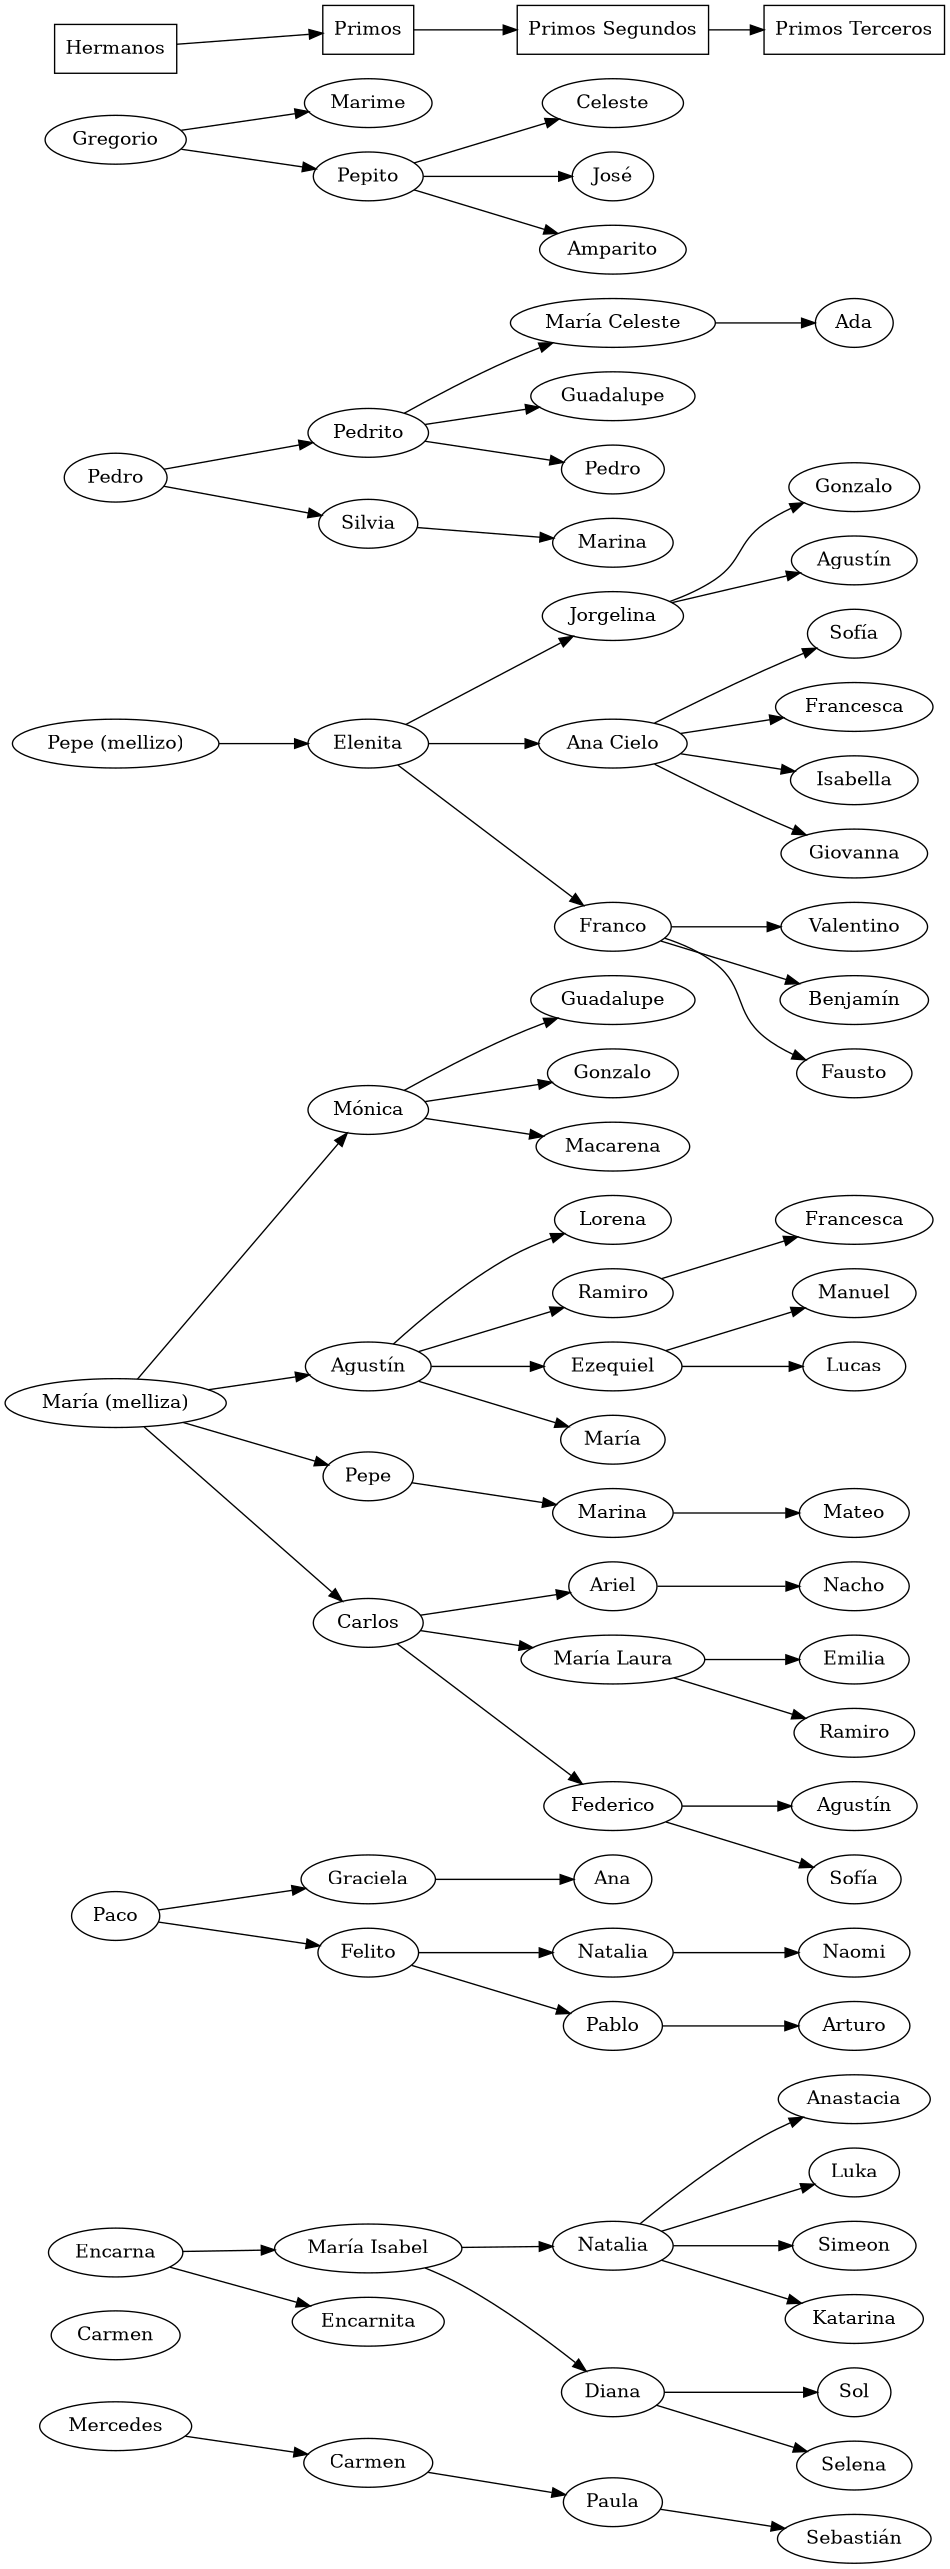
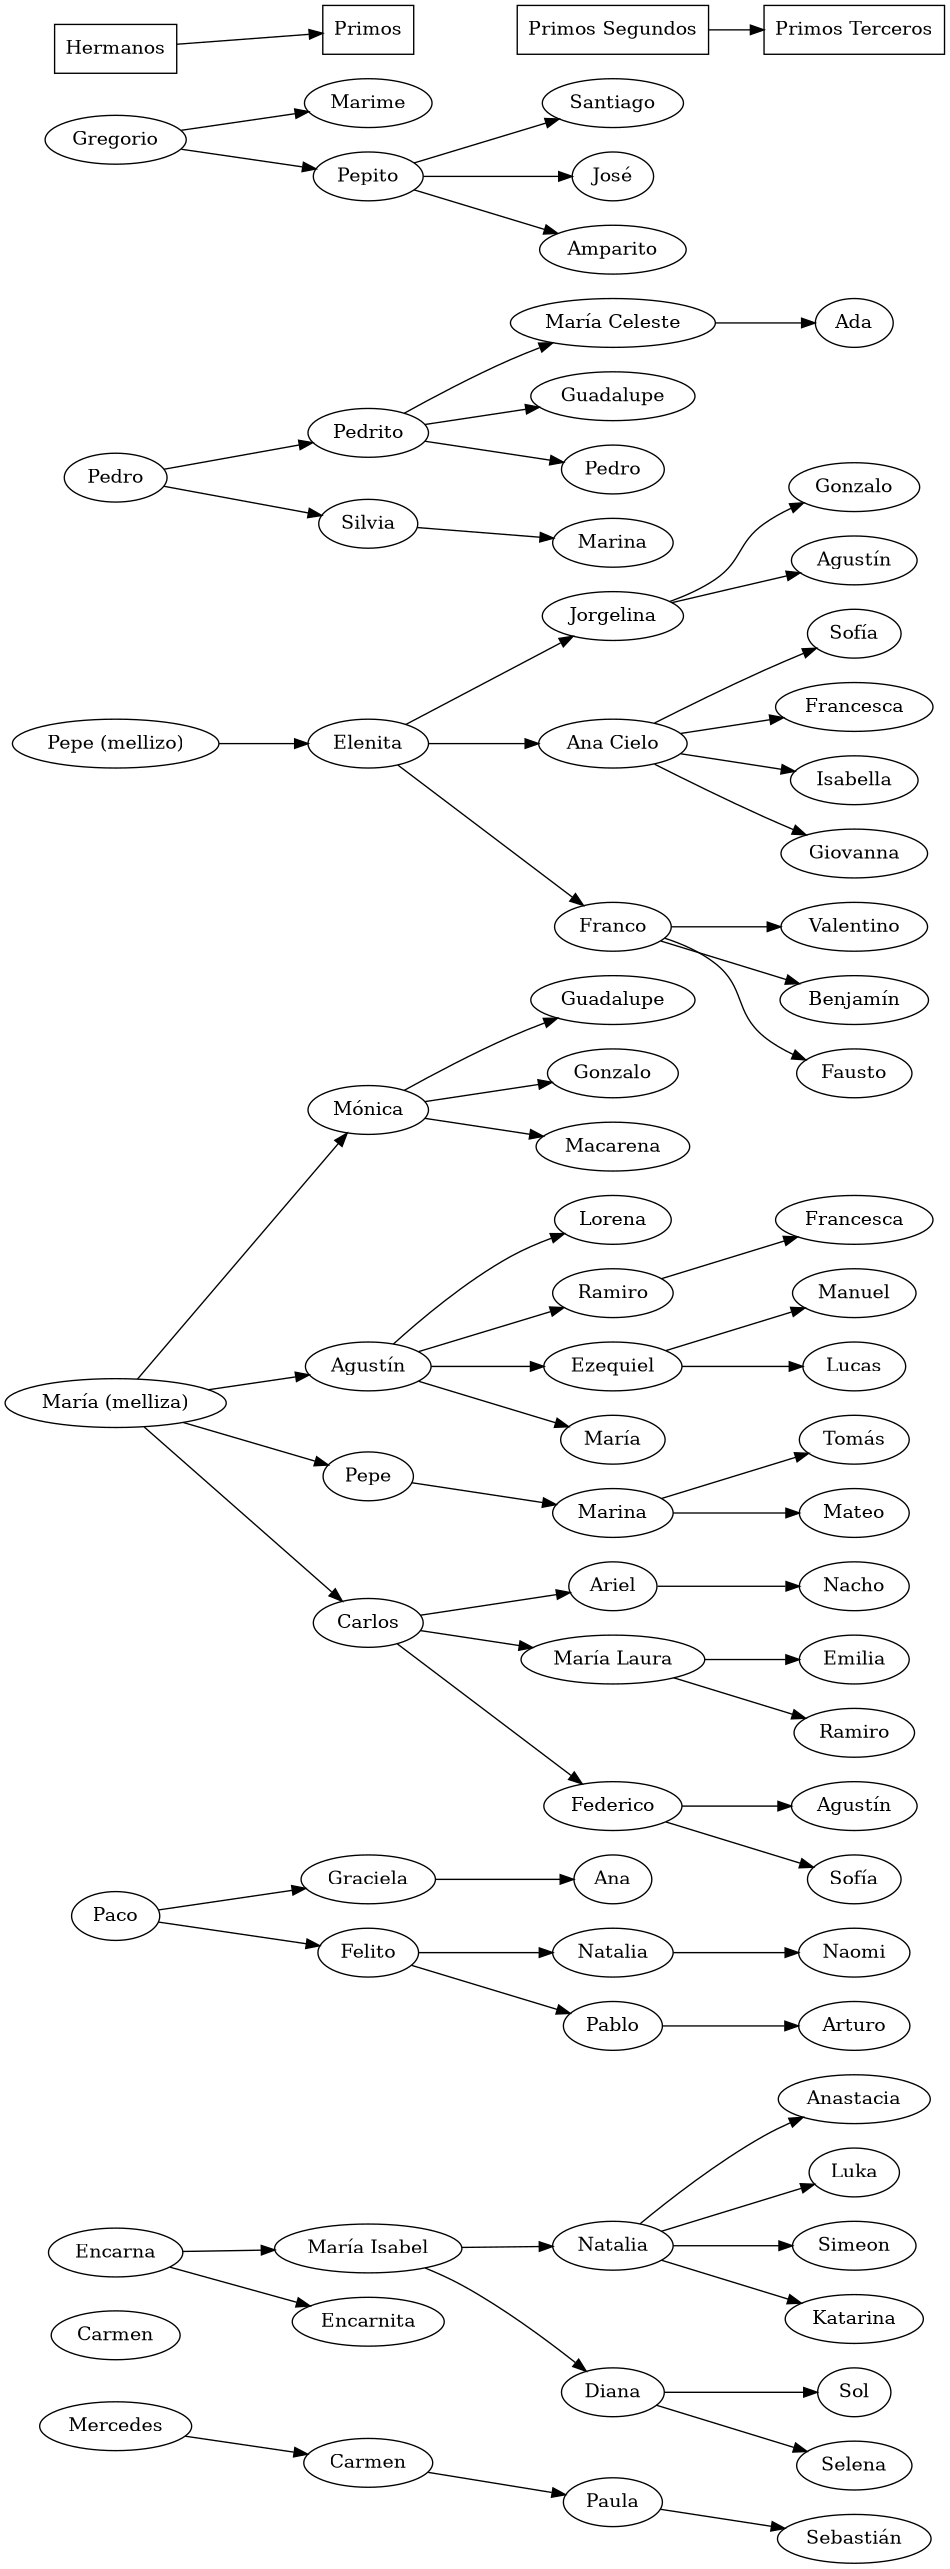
(458, 30) -> none
(613, 103) -> (613, 103)
none -> (854, 1440)
